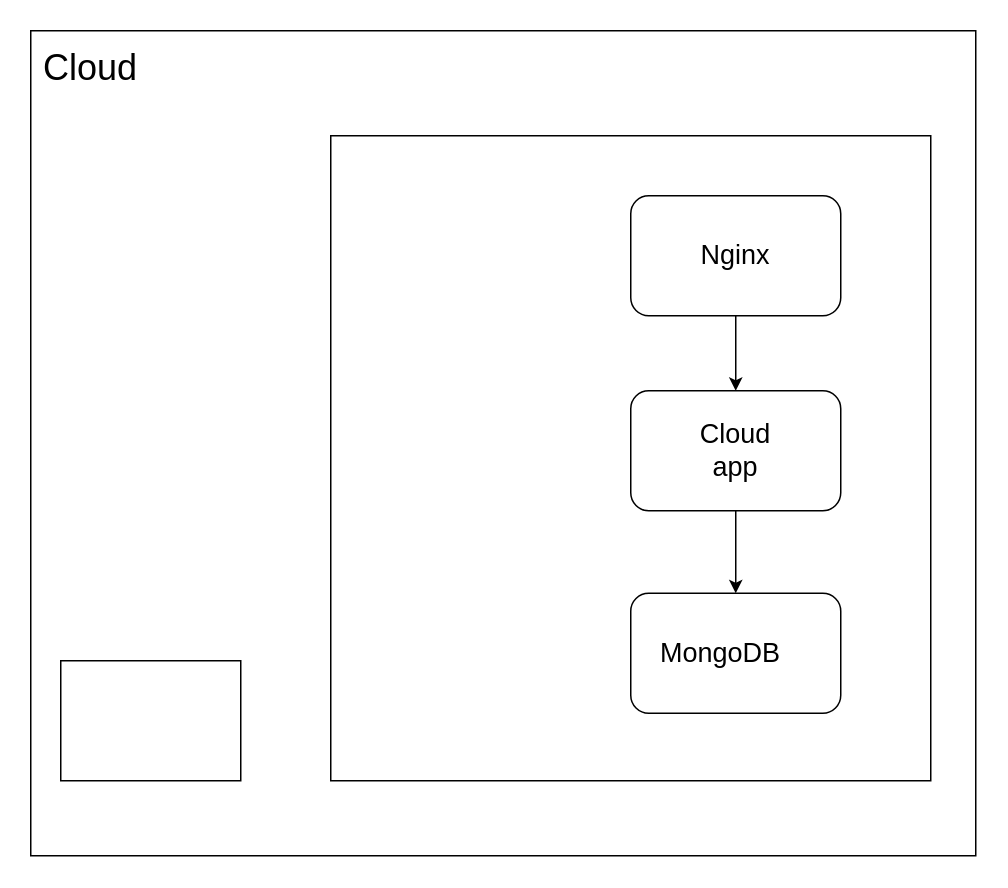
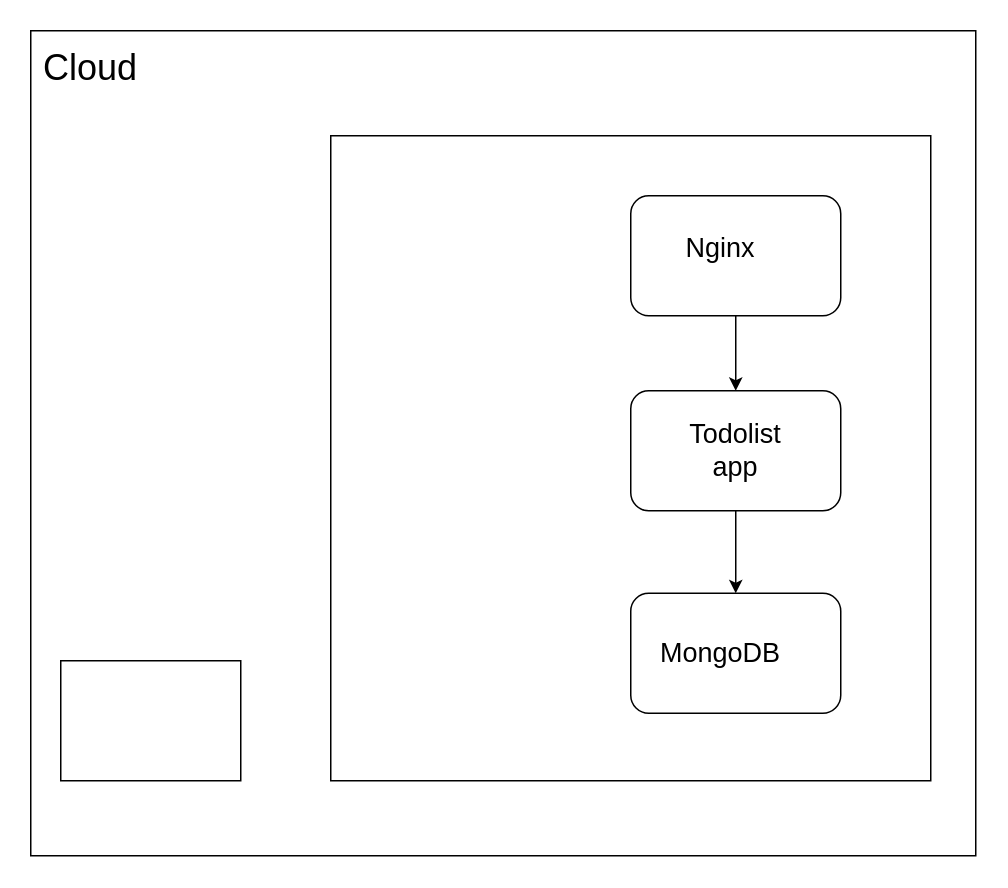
(736, 256) -> (721, 248)
(736, 451) -> (736, 451)
